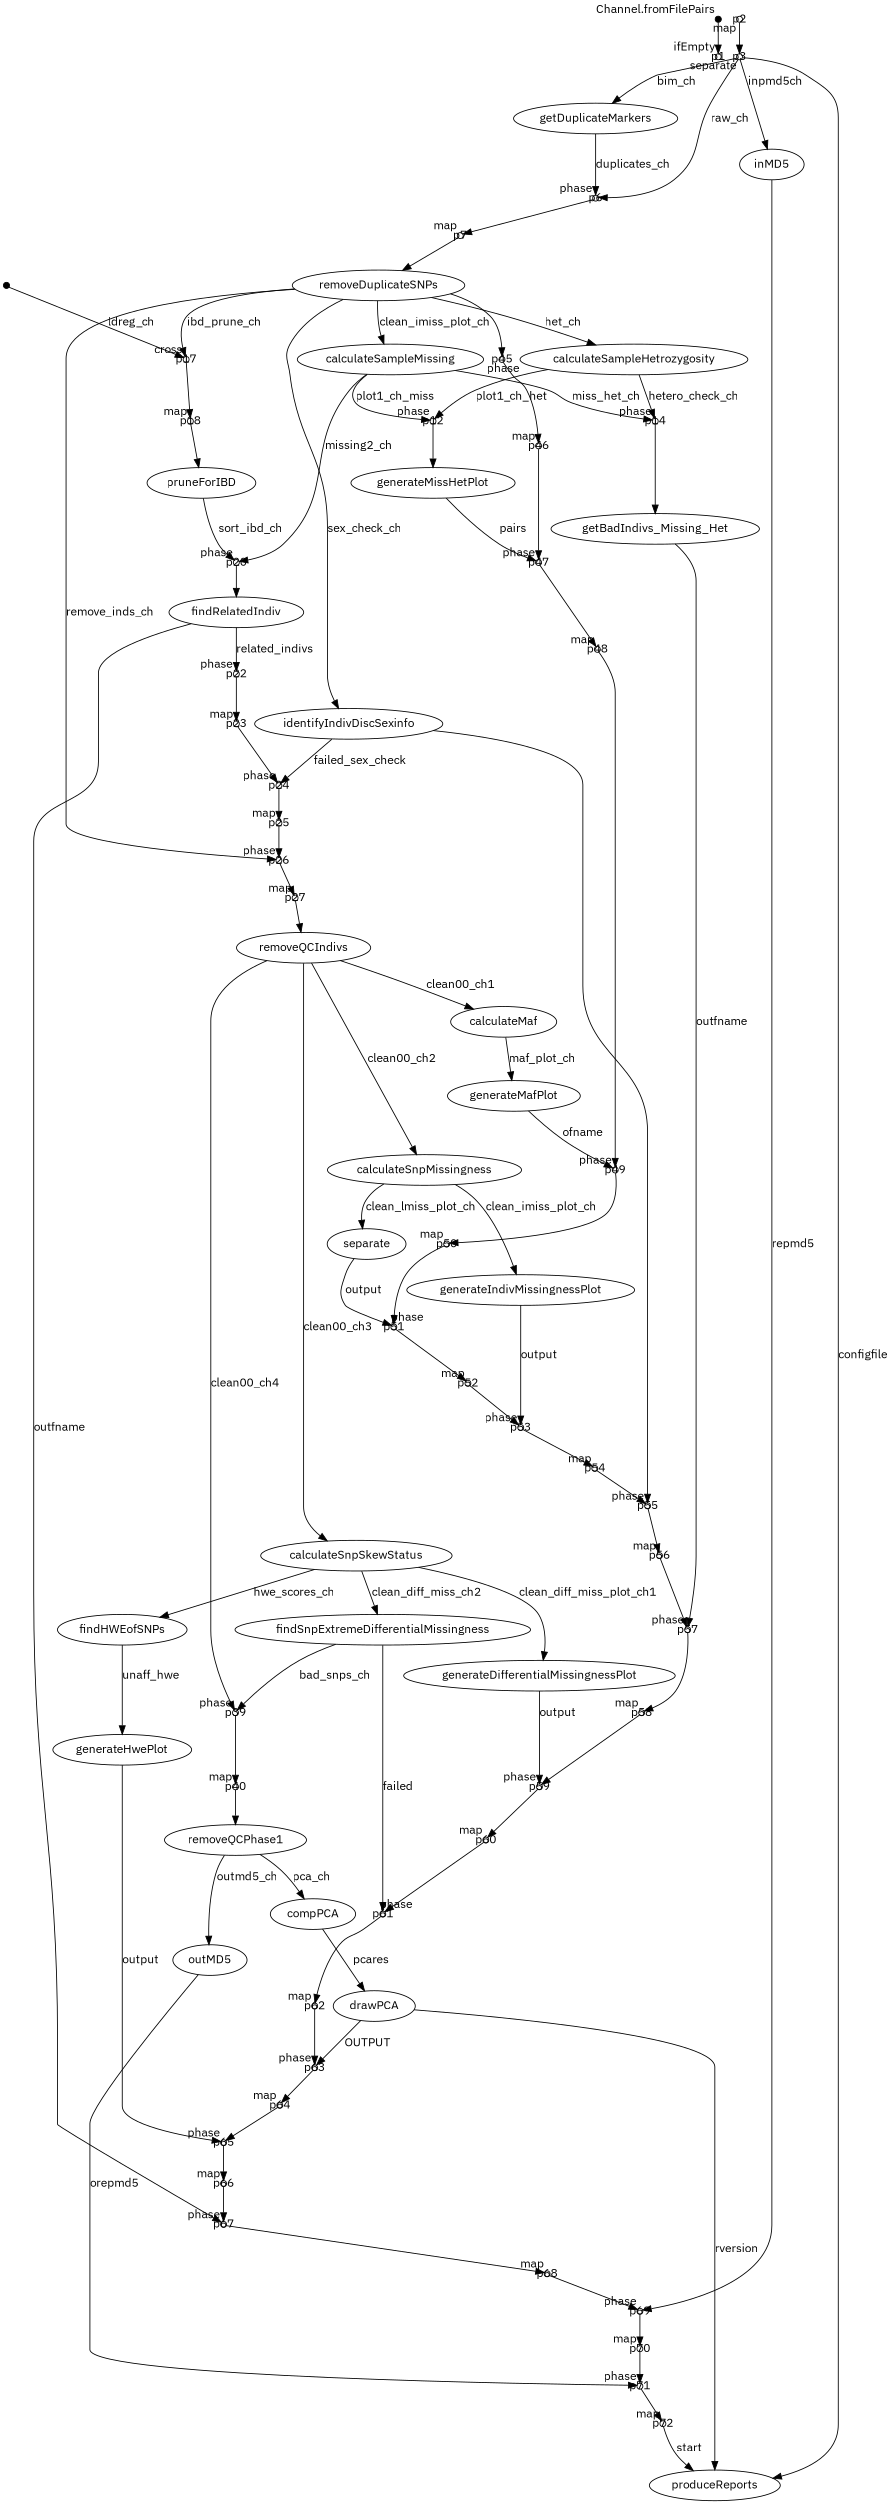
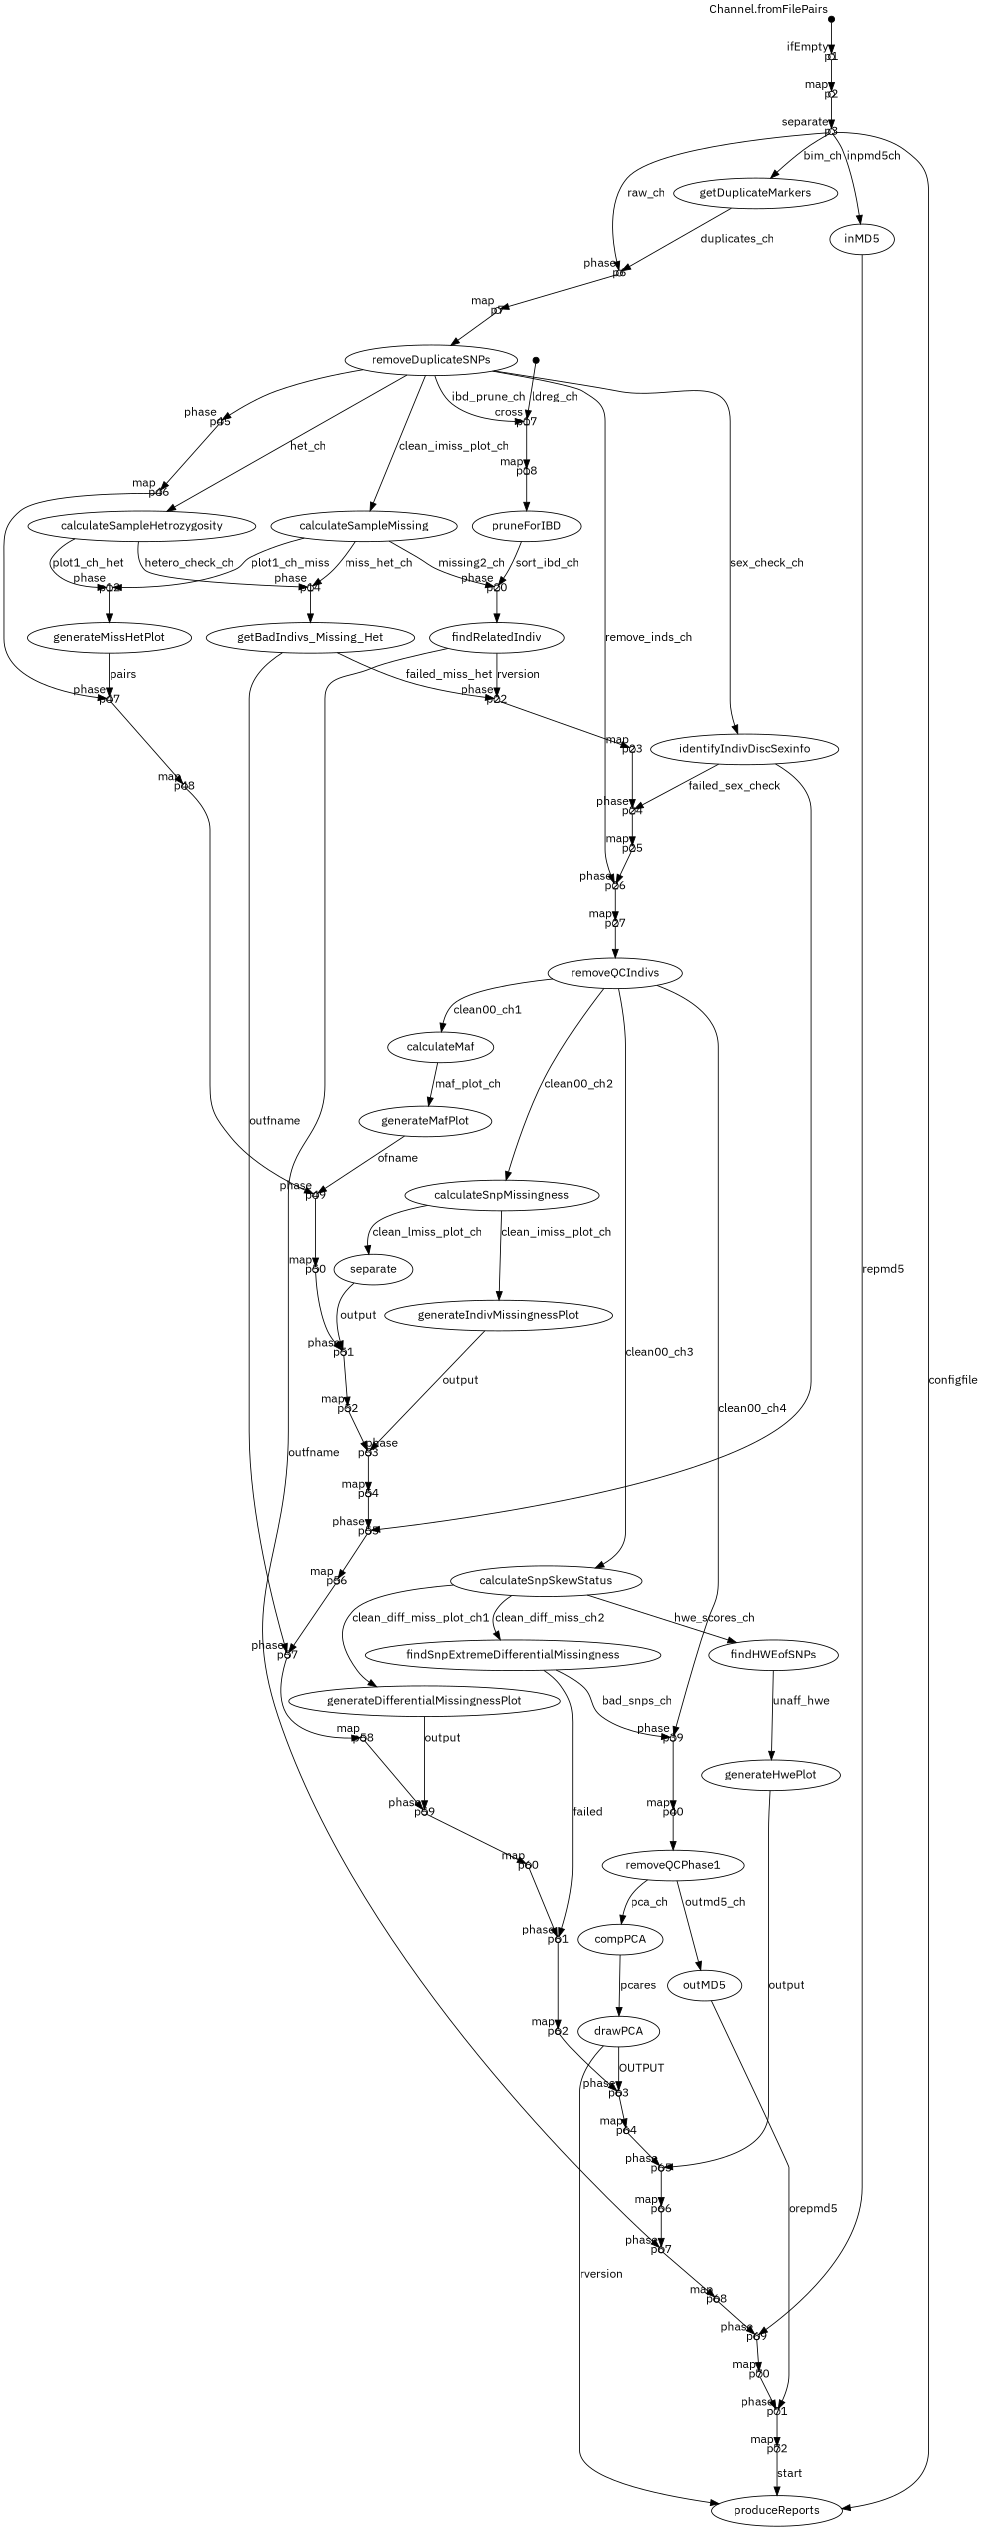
none -> (832, 71)
(275, 649) -> (519, 675)
none -> (409, 682)
